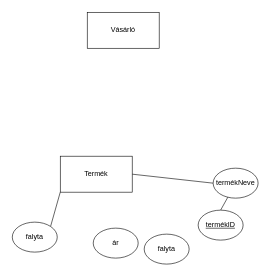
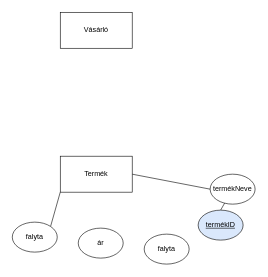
(123, 30) -> (96, 30)
(236, 183) -> (233, 189)
(221, 225) -> (221, 225)
(116, 243) -> (101, 243)
